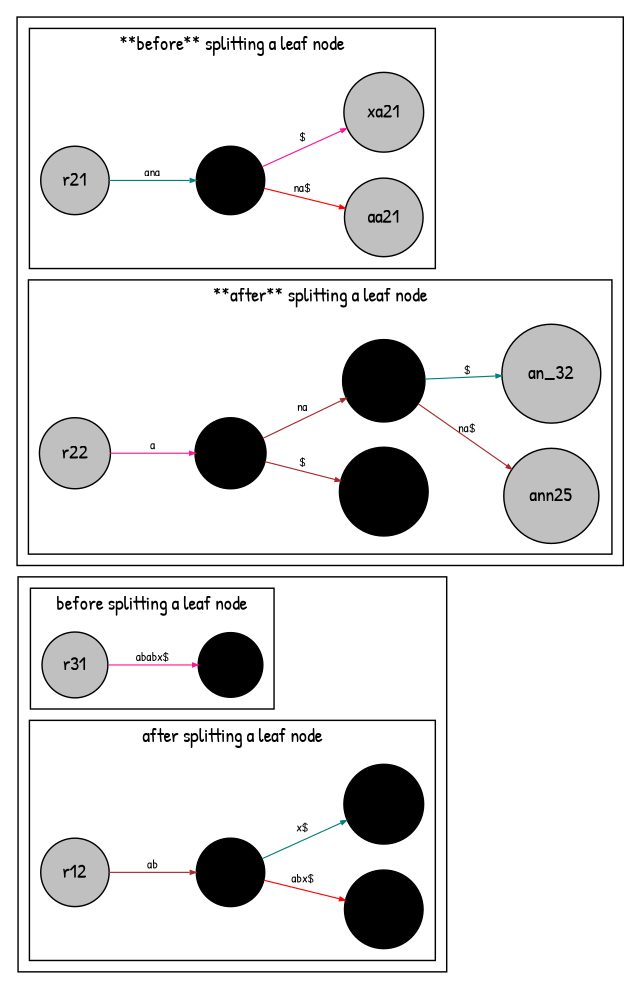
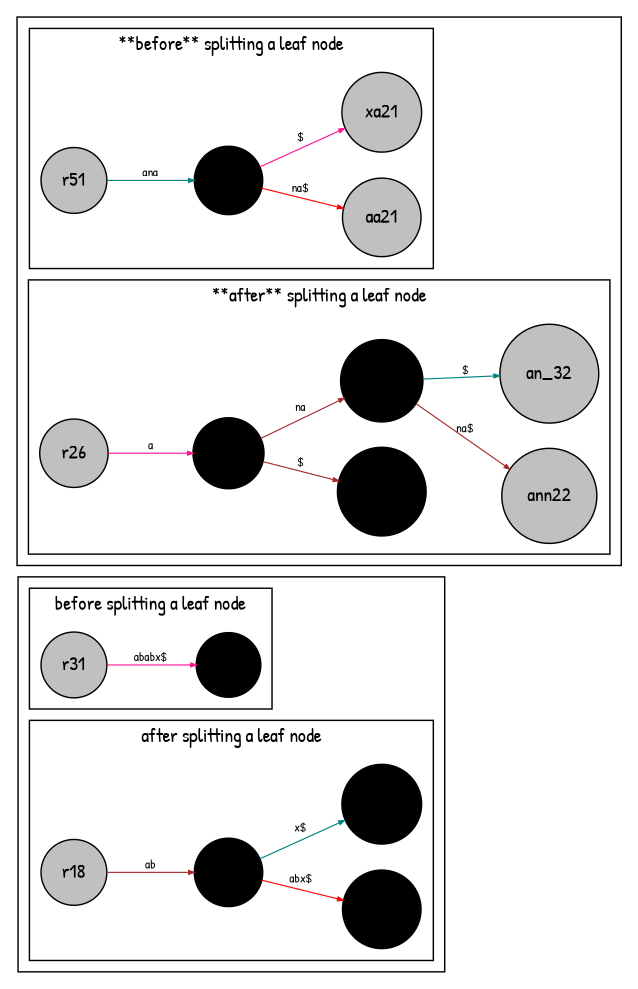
(75, 180) -> (74, 180)
(75, 453) -> (74, 453)
(551, 496) -> (549, 496)
(75, 872) -> (74, 872)
